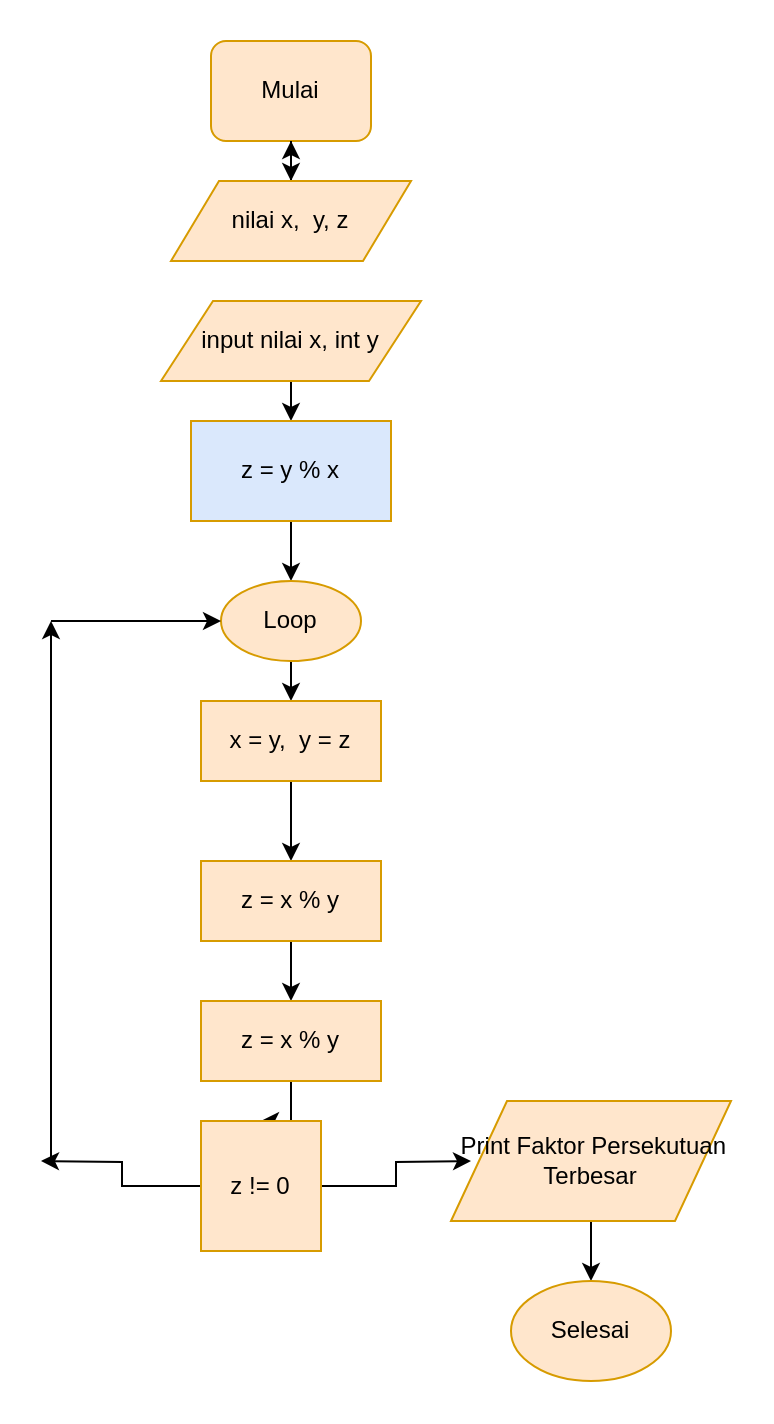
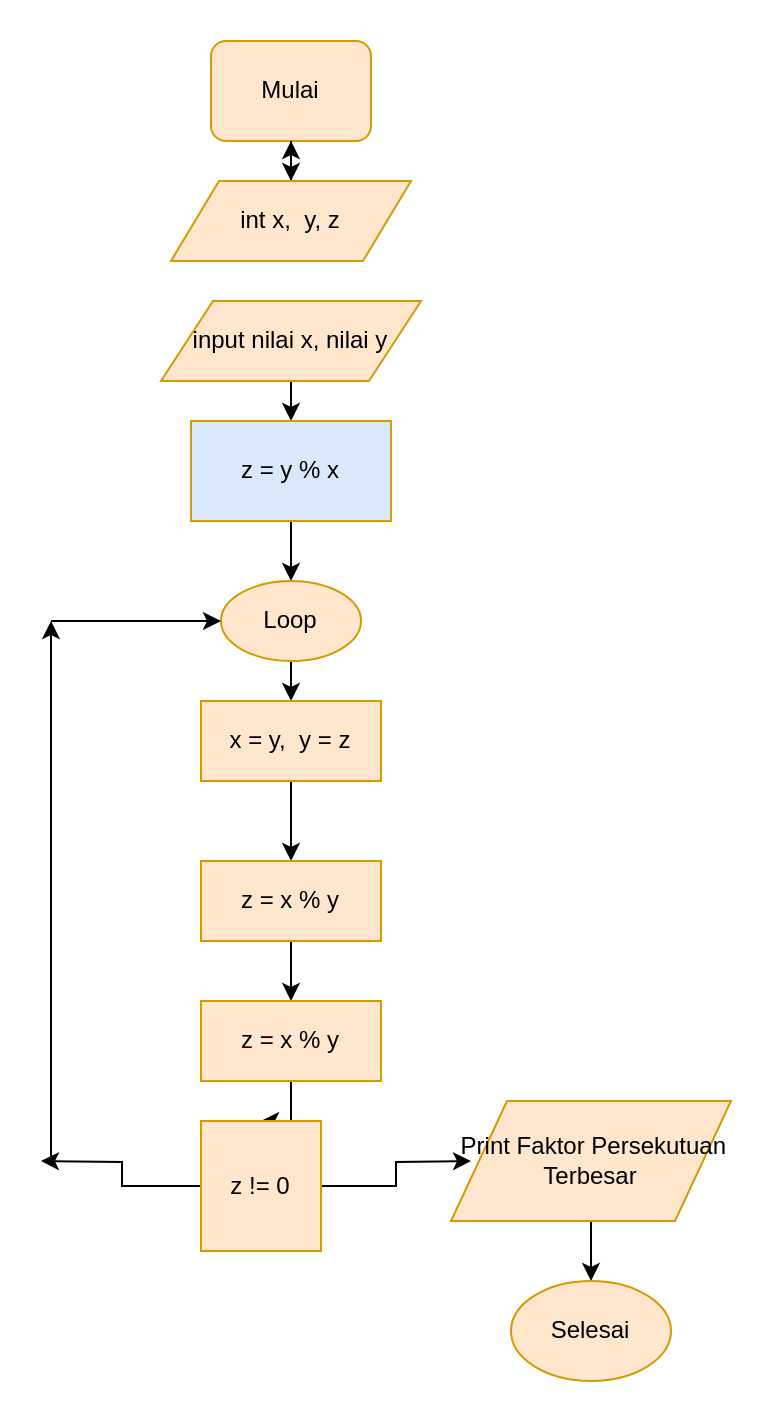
(291, 221) -> (291, 221)
(291, 341) -> (291, 341)
